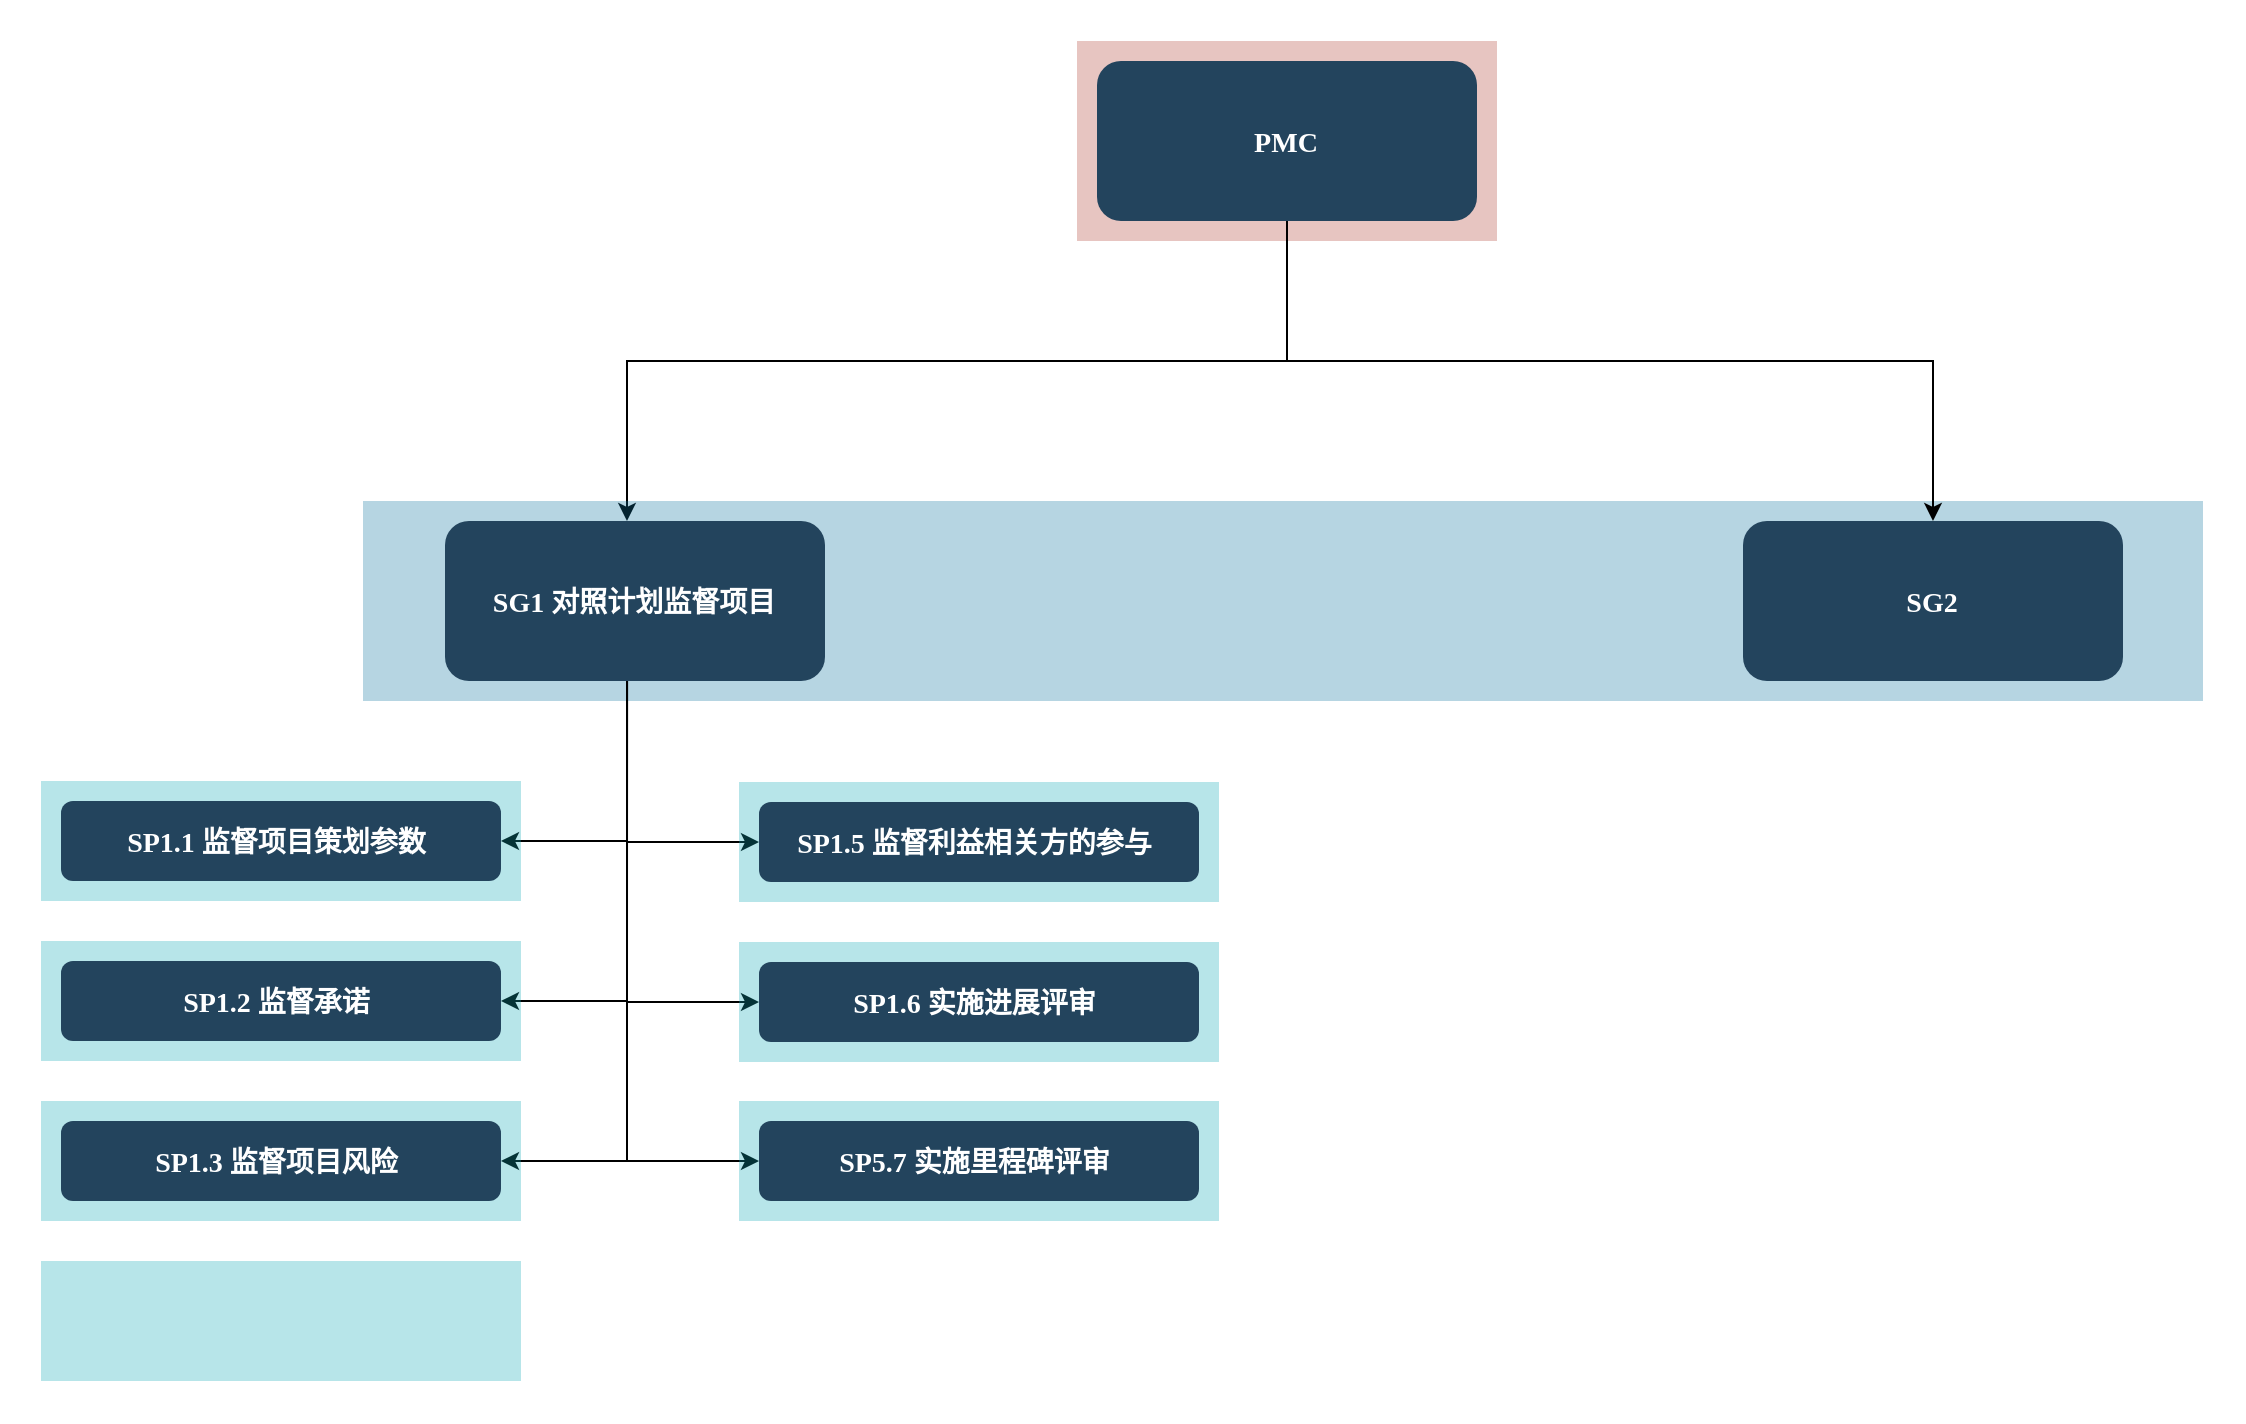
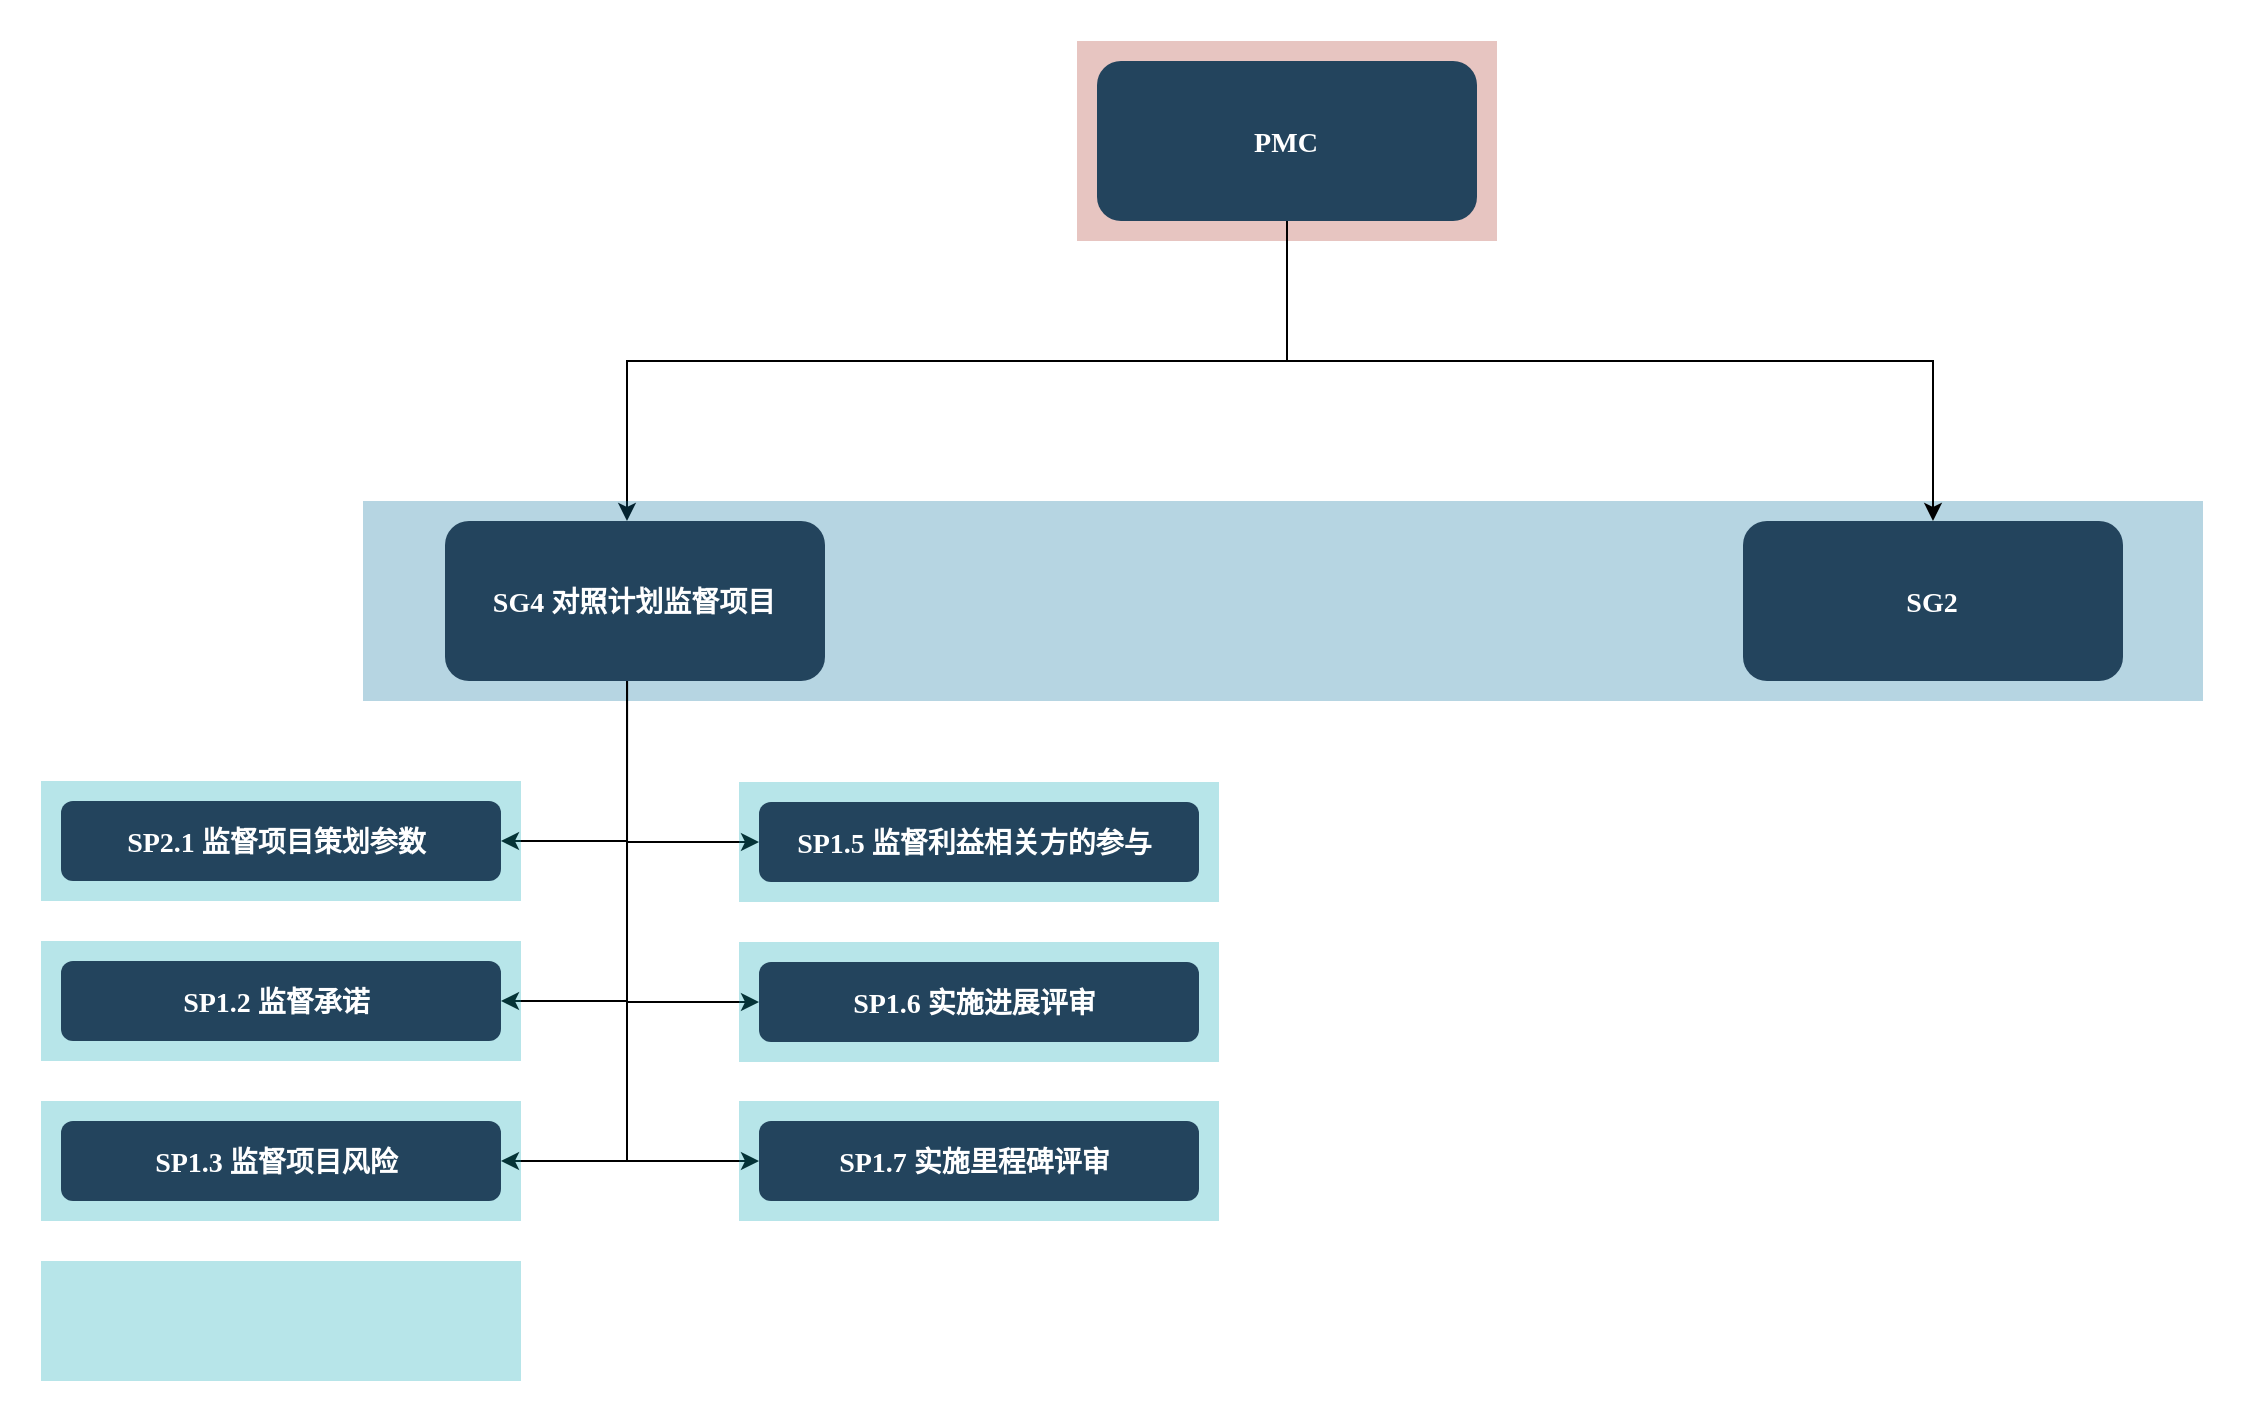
(634, 603) -> (634, 603)
(280, 843) -> (280, 843)
(978, 1163) -> (978, 1163)
